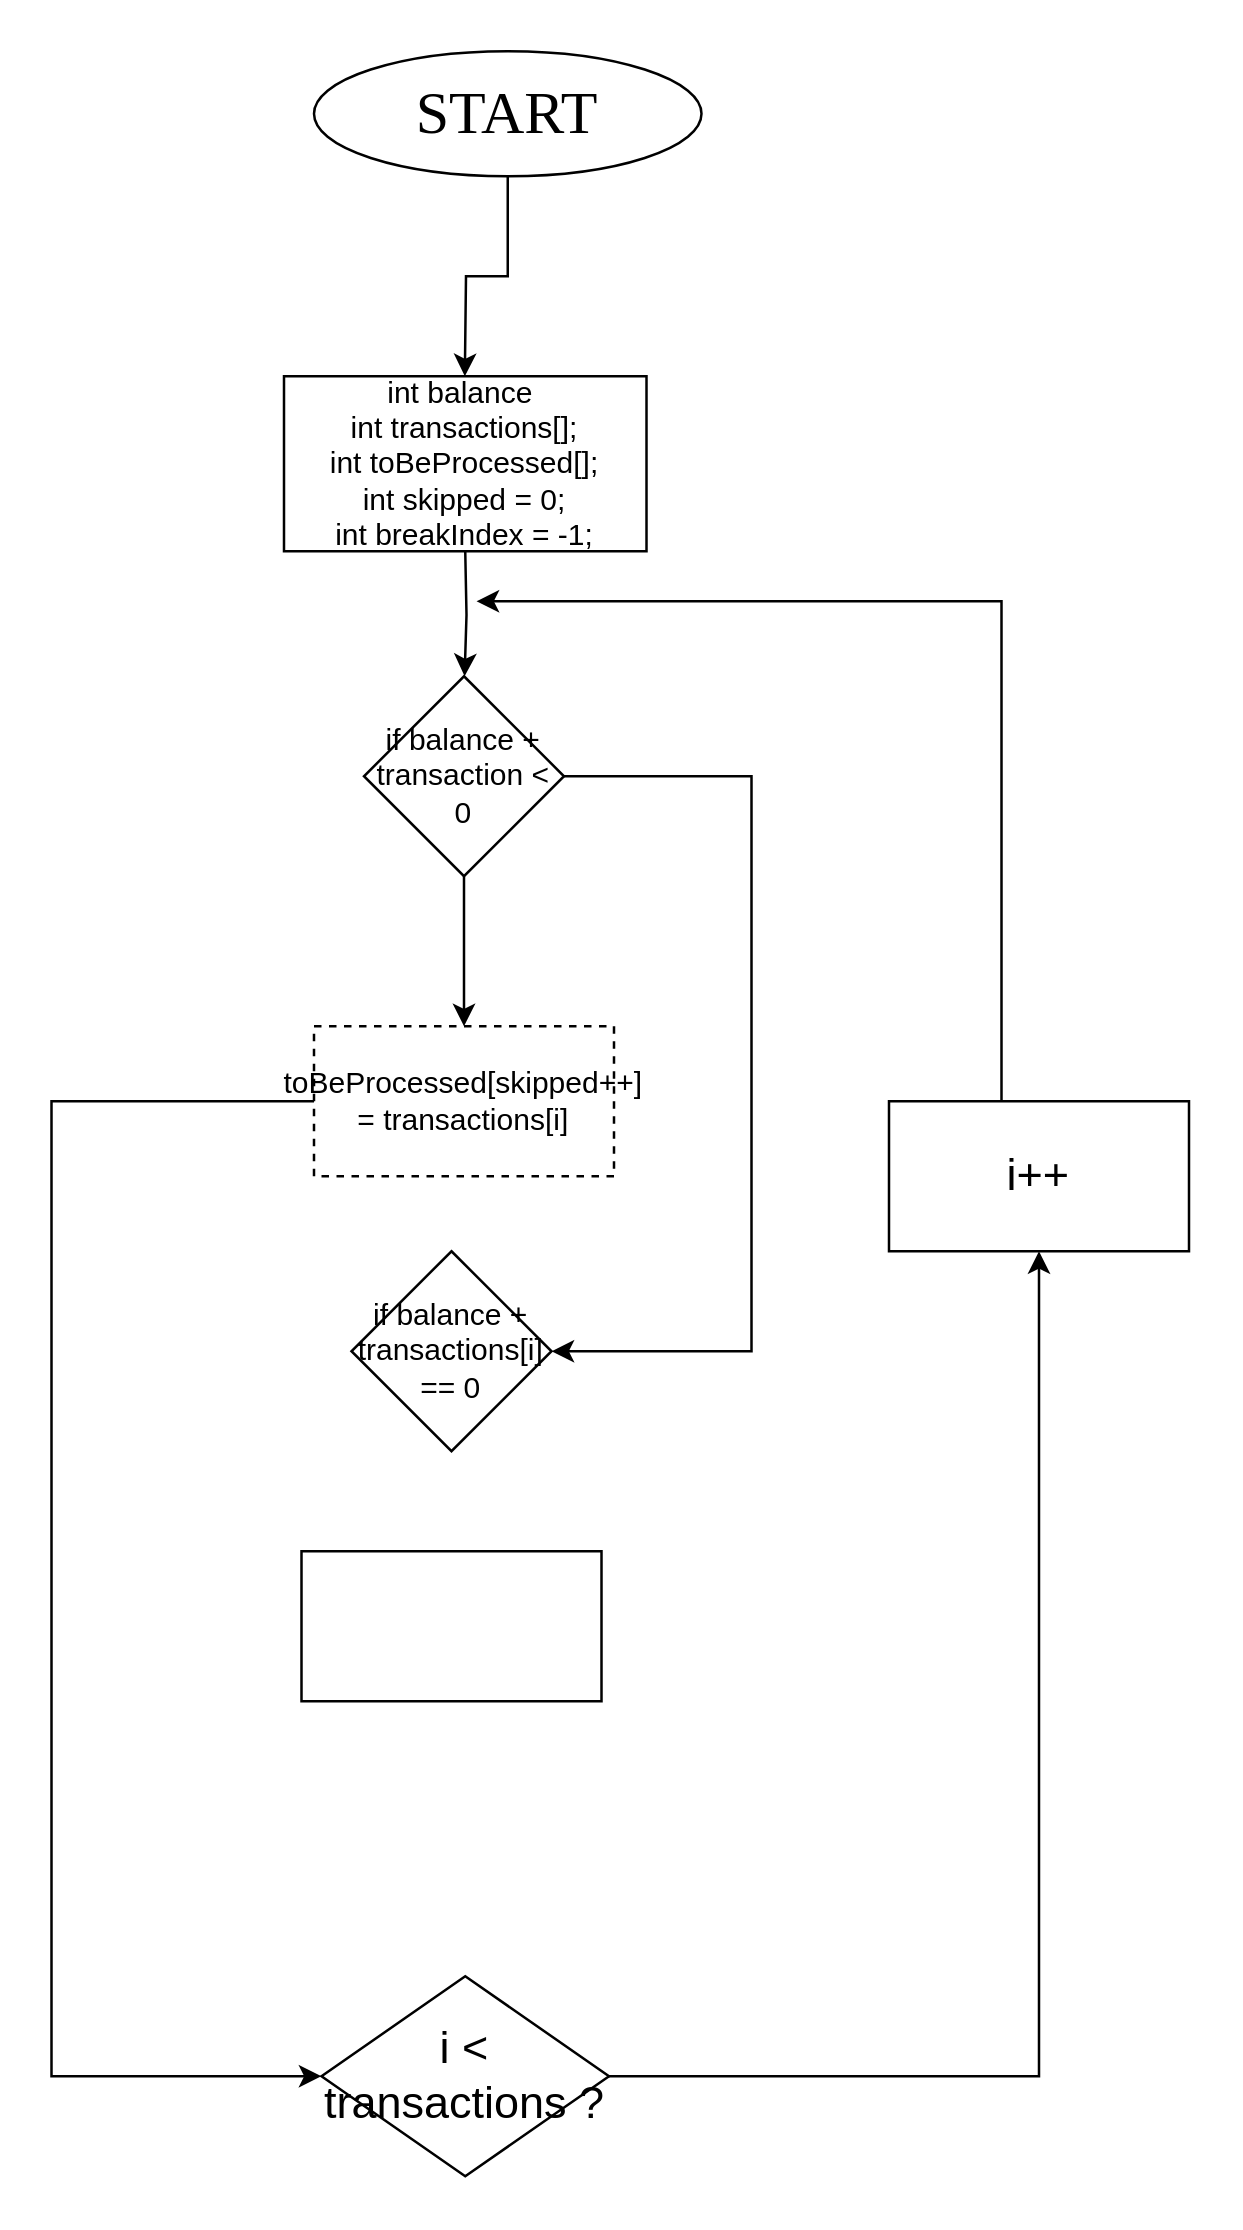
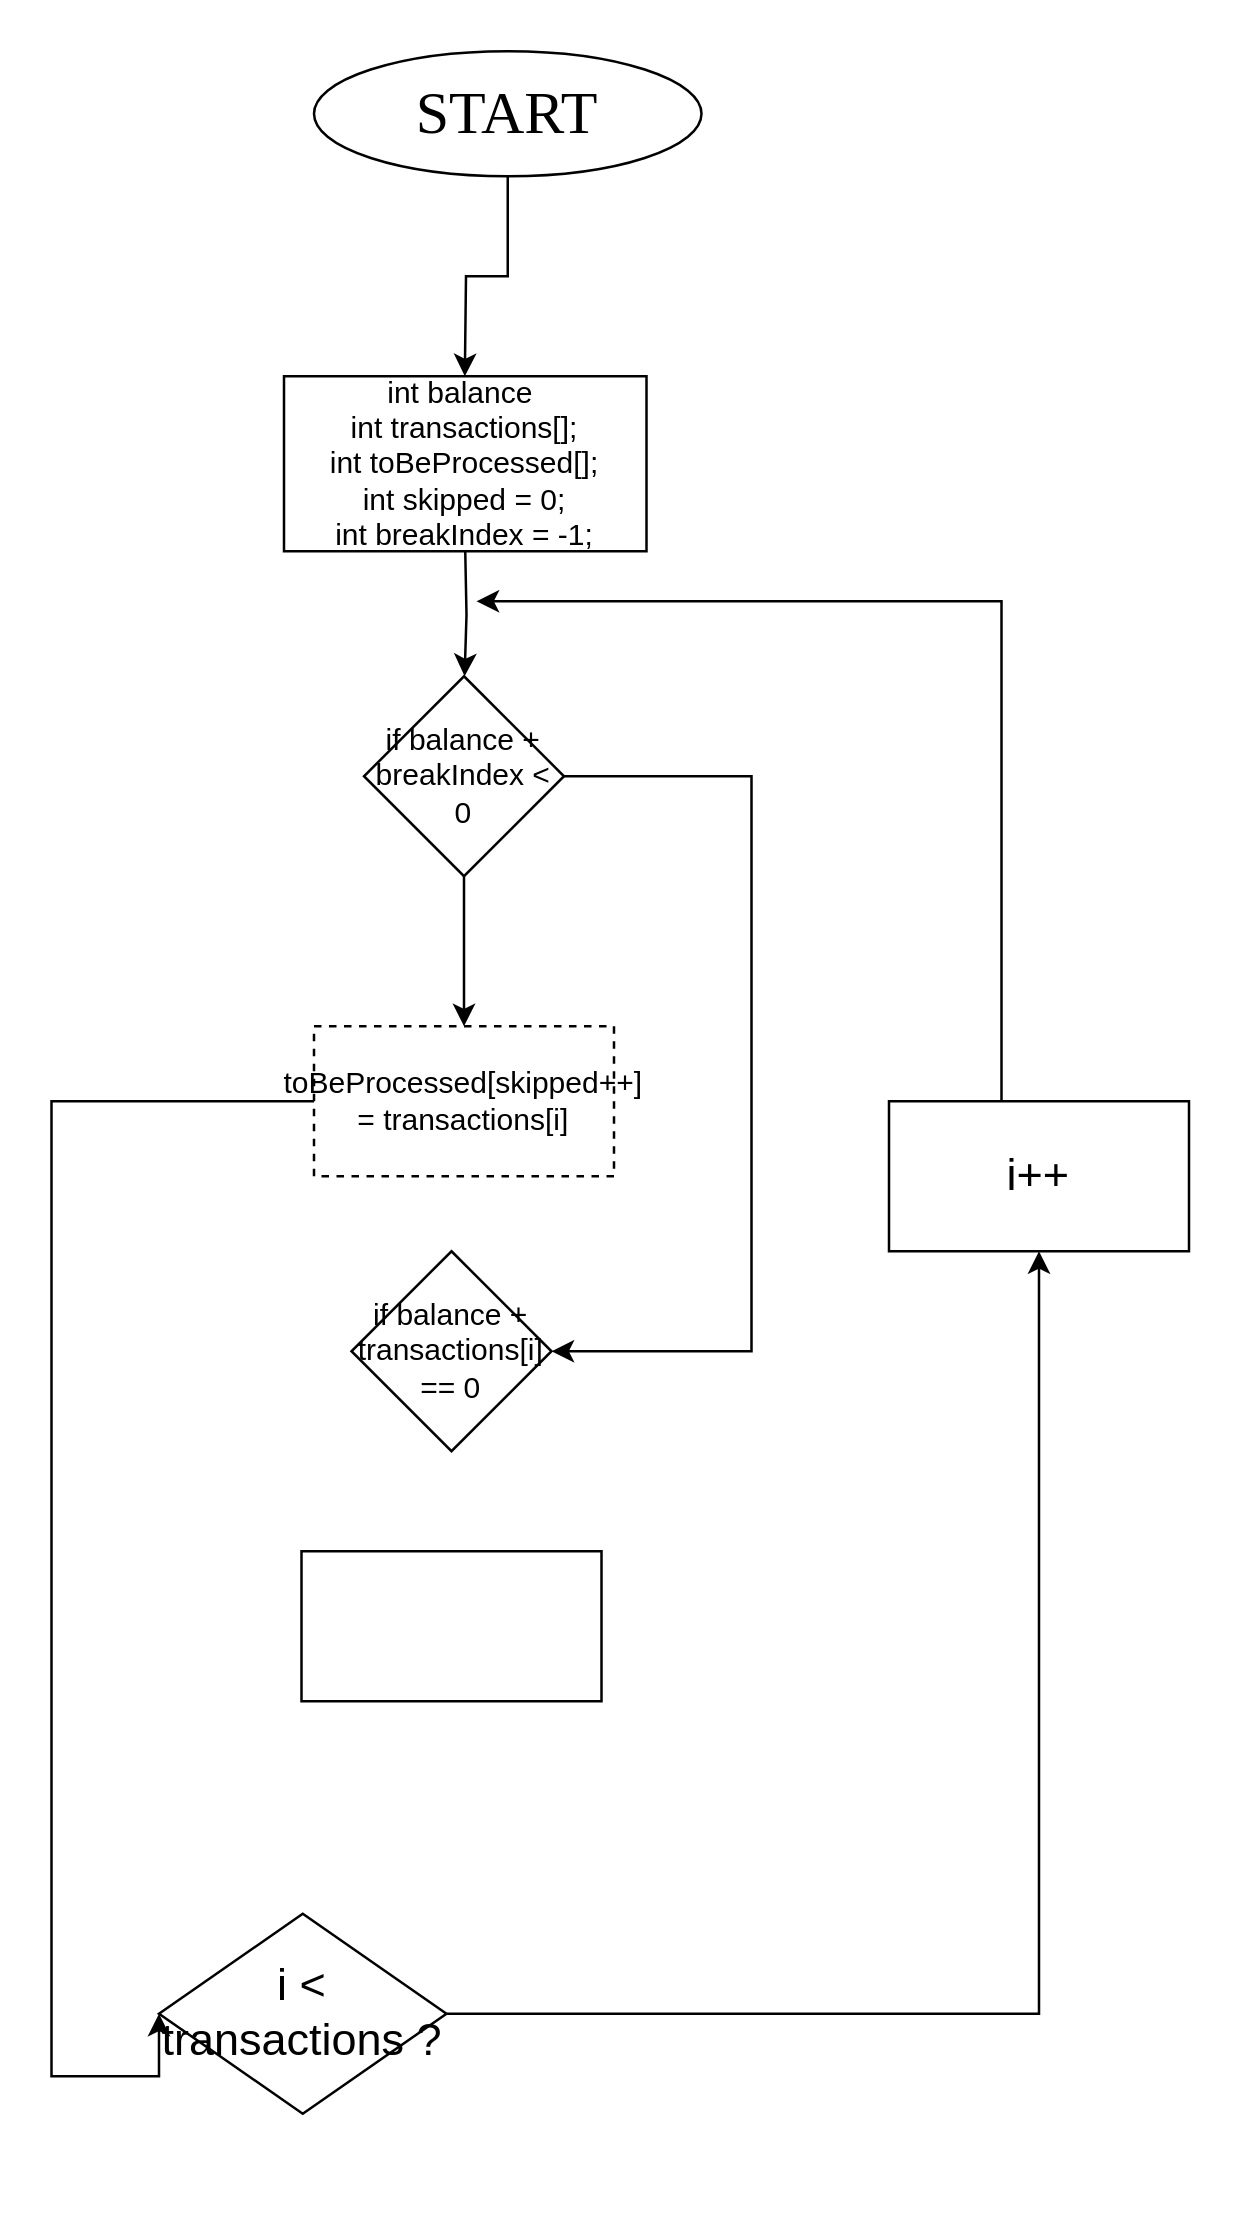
(464, 776) -> (464, 776)
(465, 2076) -> (303, 2014)
